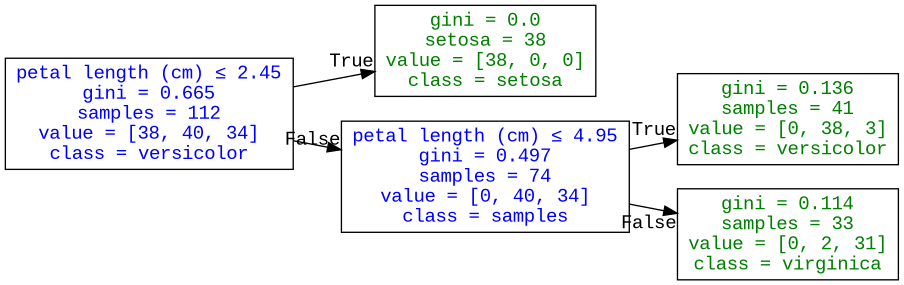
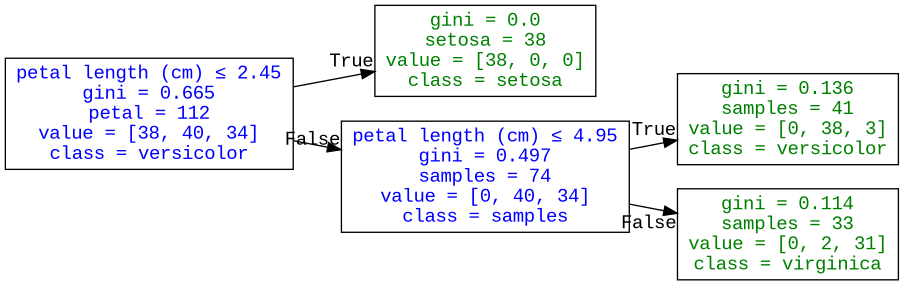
(149, 113) -> (149, 113)
